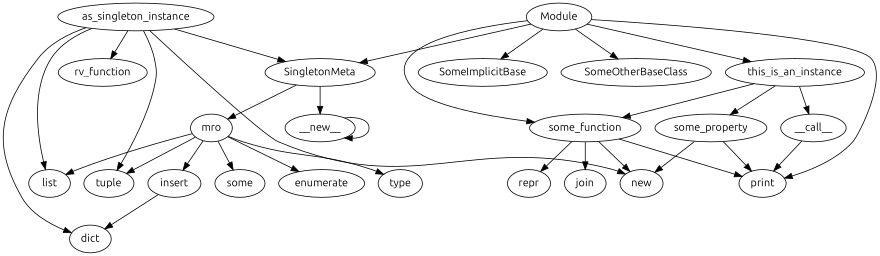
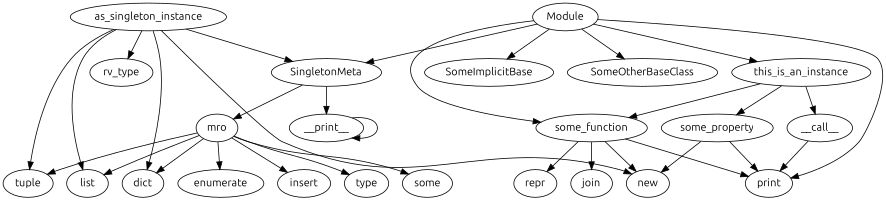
(103, 72) -> (121, 72)
(320, 128) -> (326, 128)
(135, 210) -> (183, 153)
